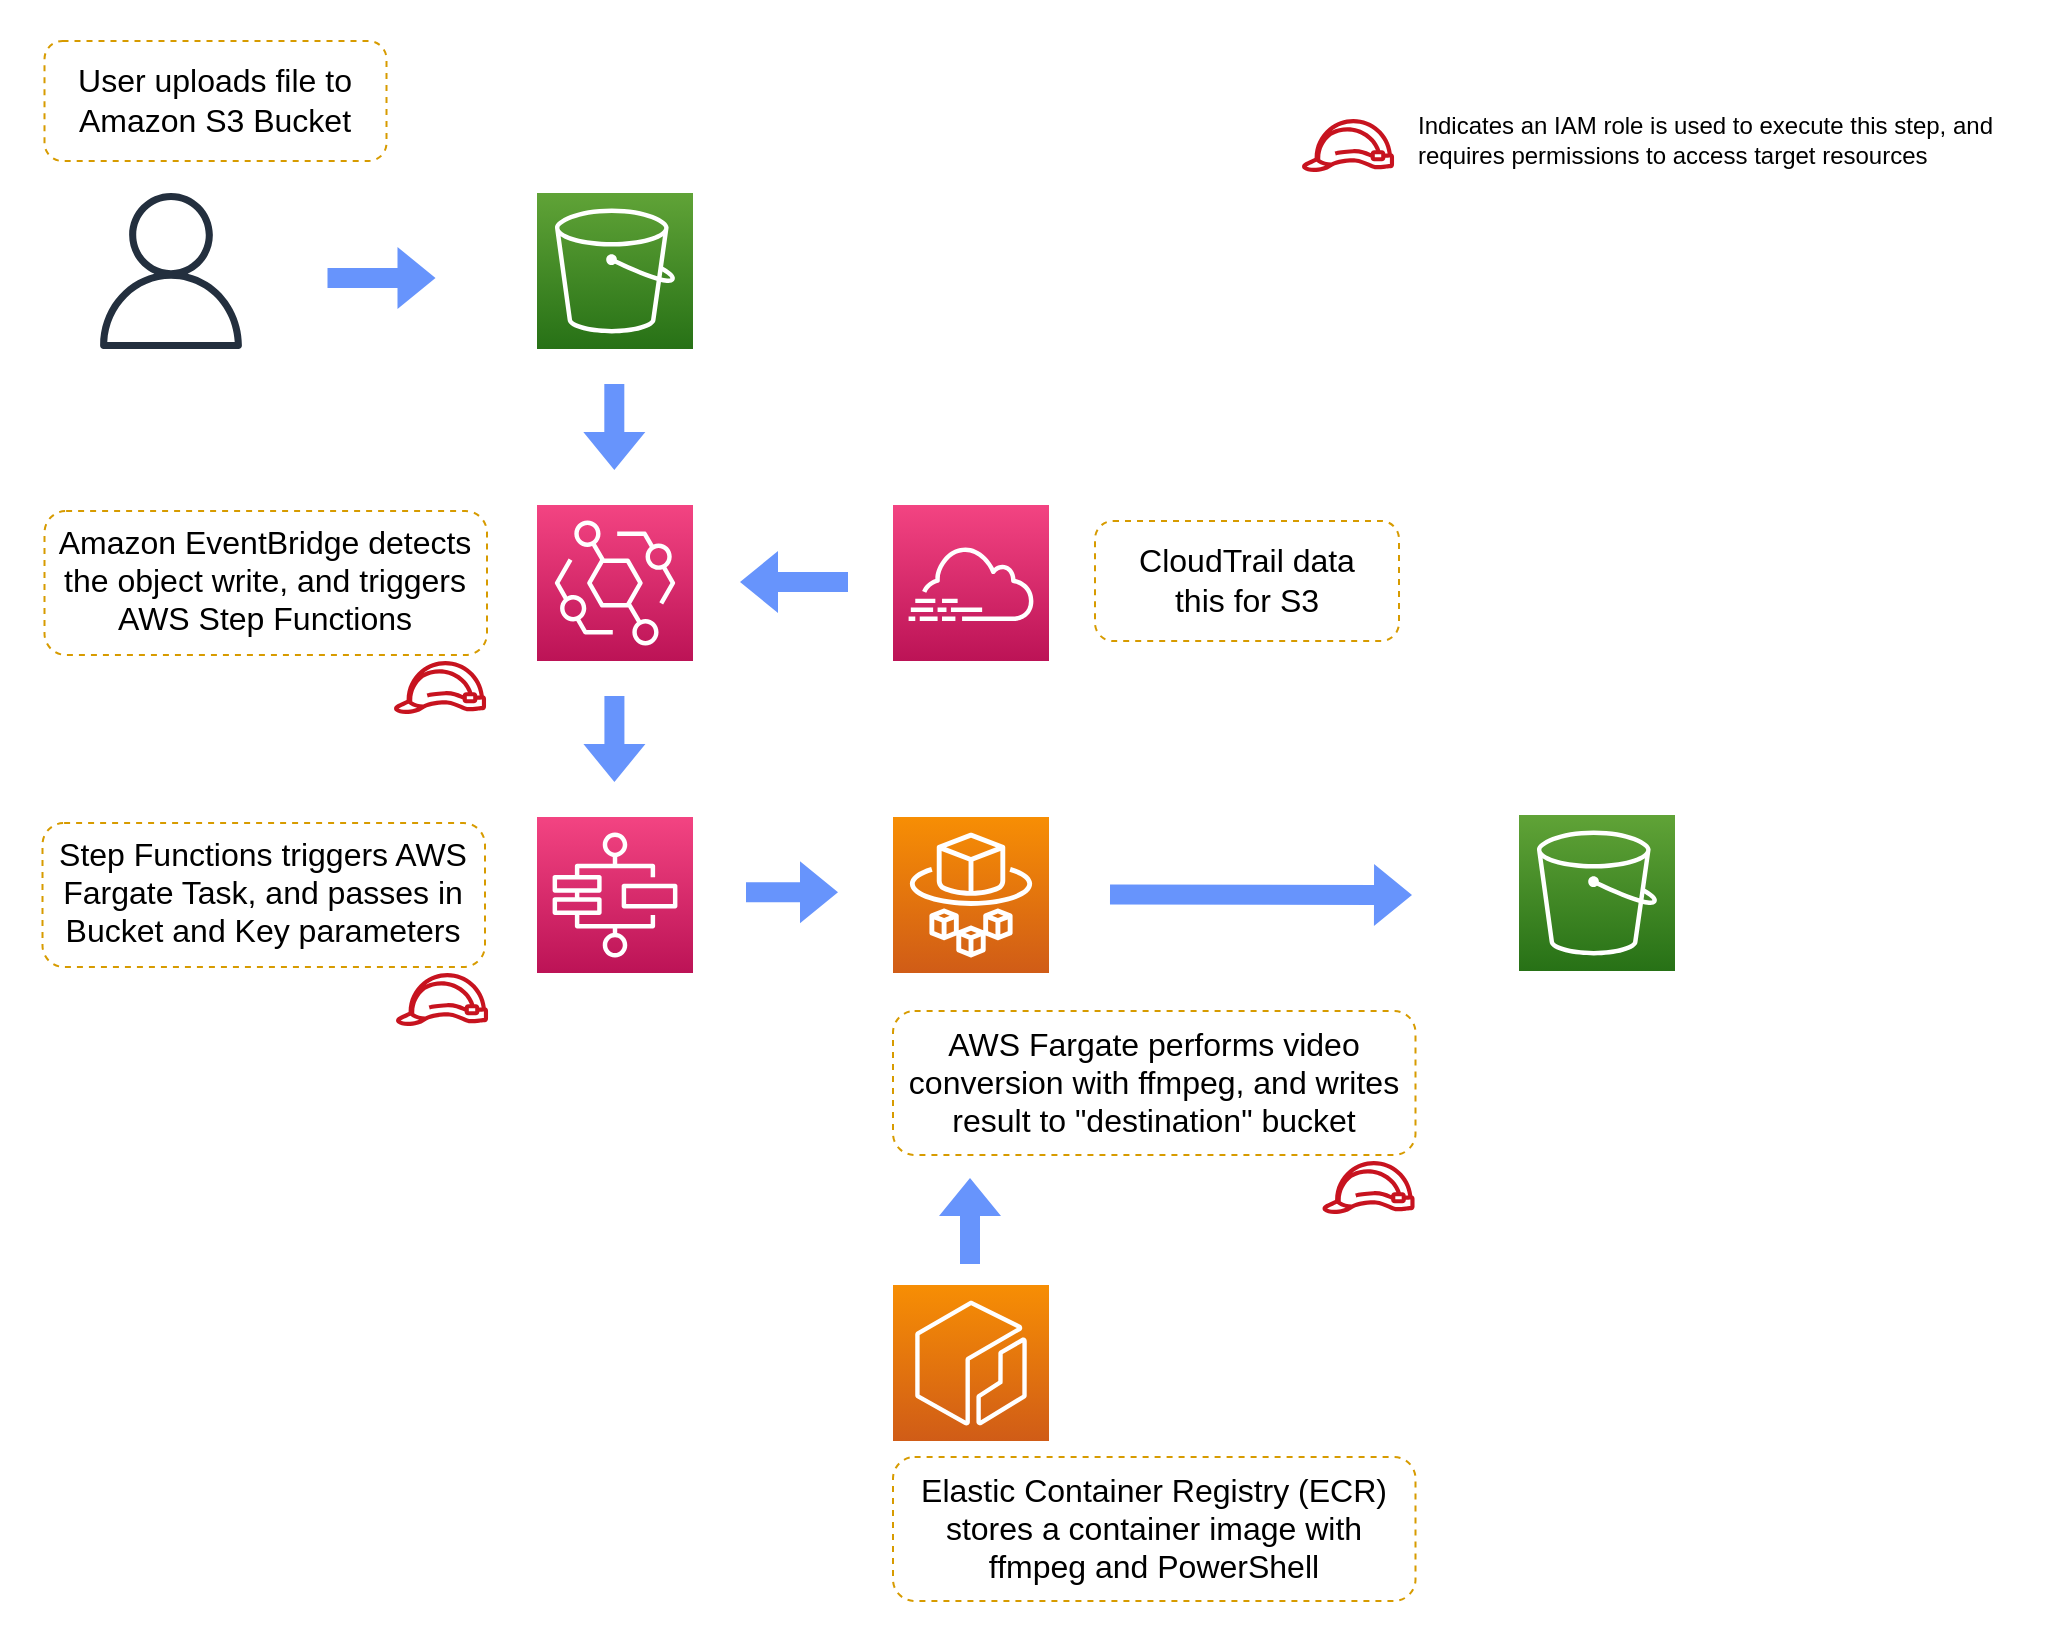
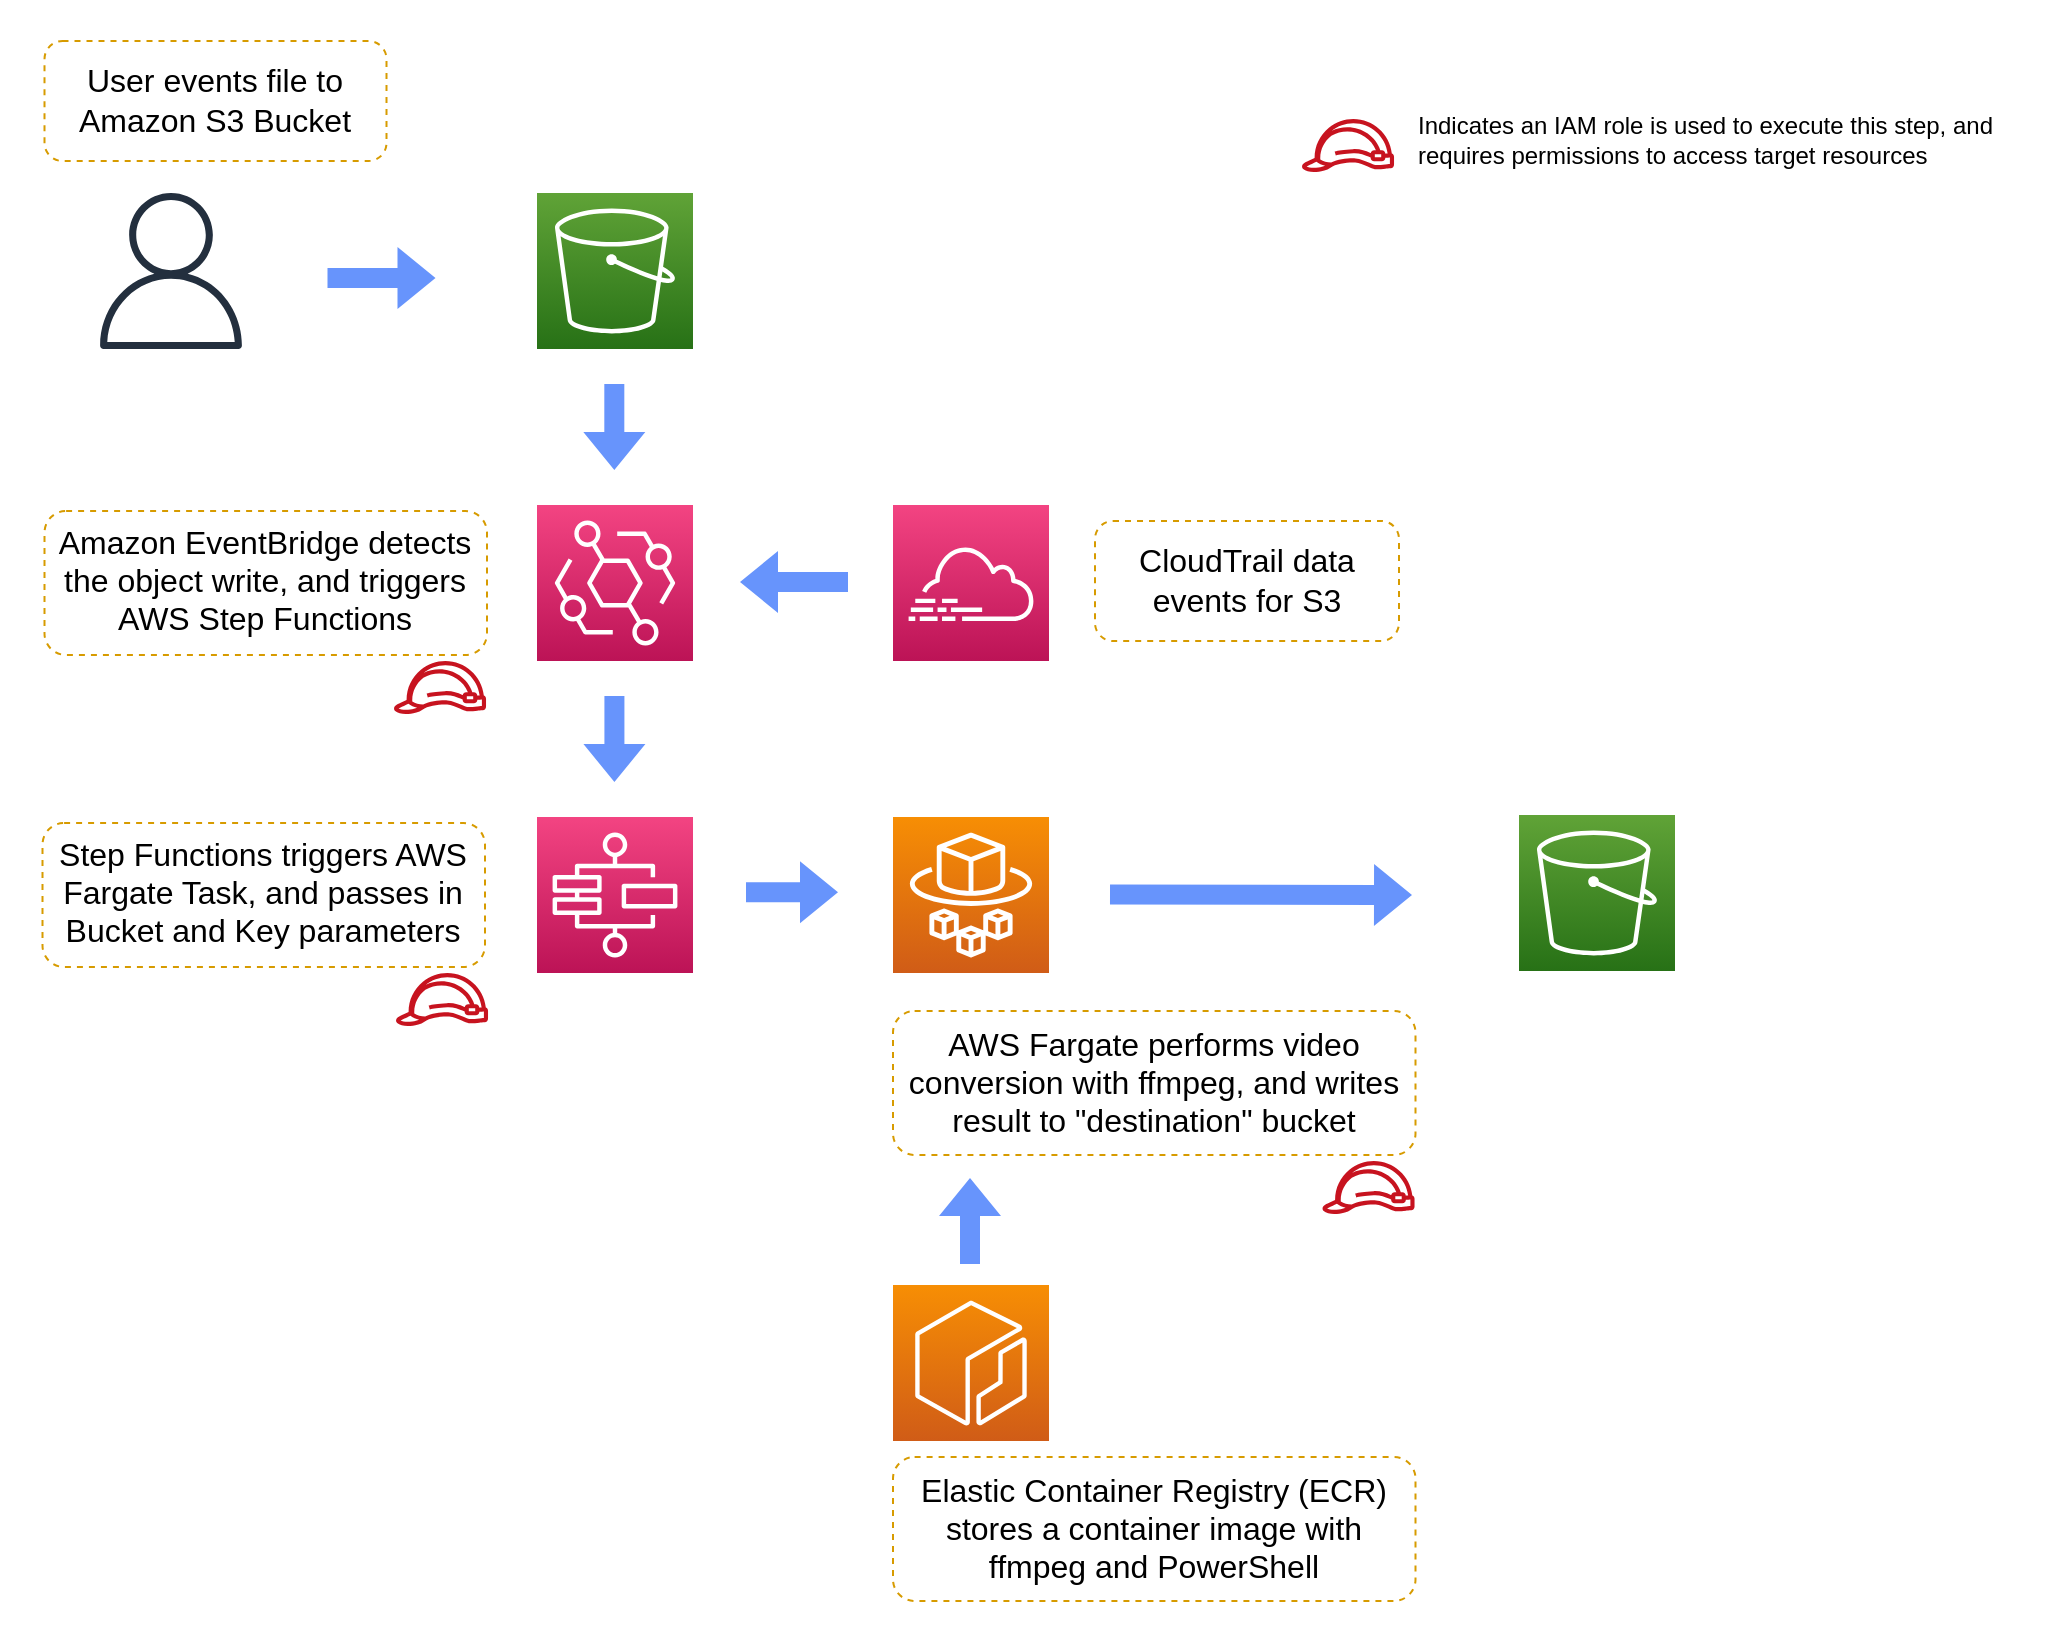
(216, 101) -> (216, 101)
(1248, 581) -> (1248, 581)
